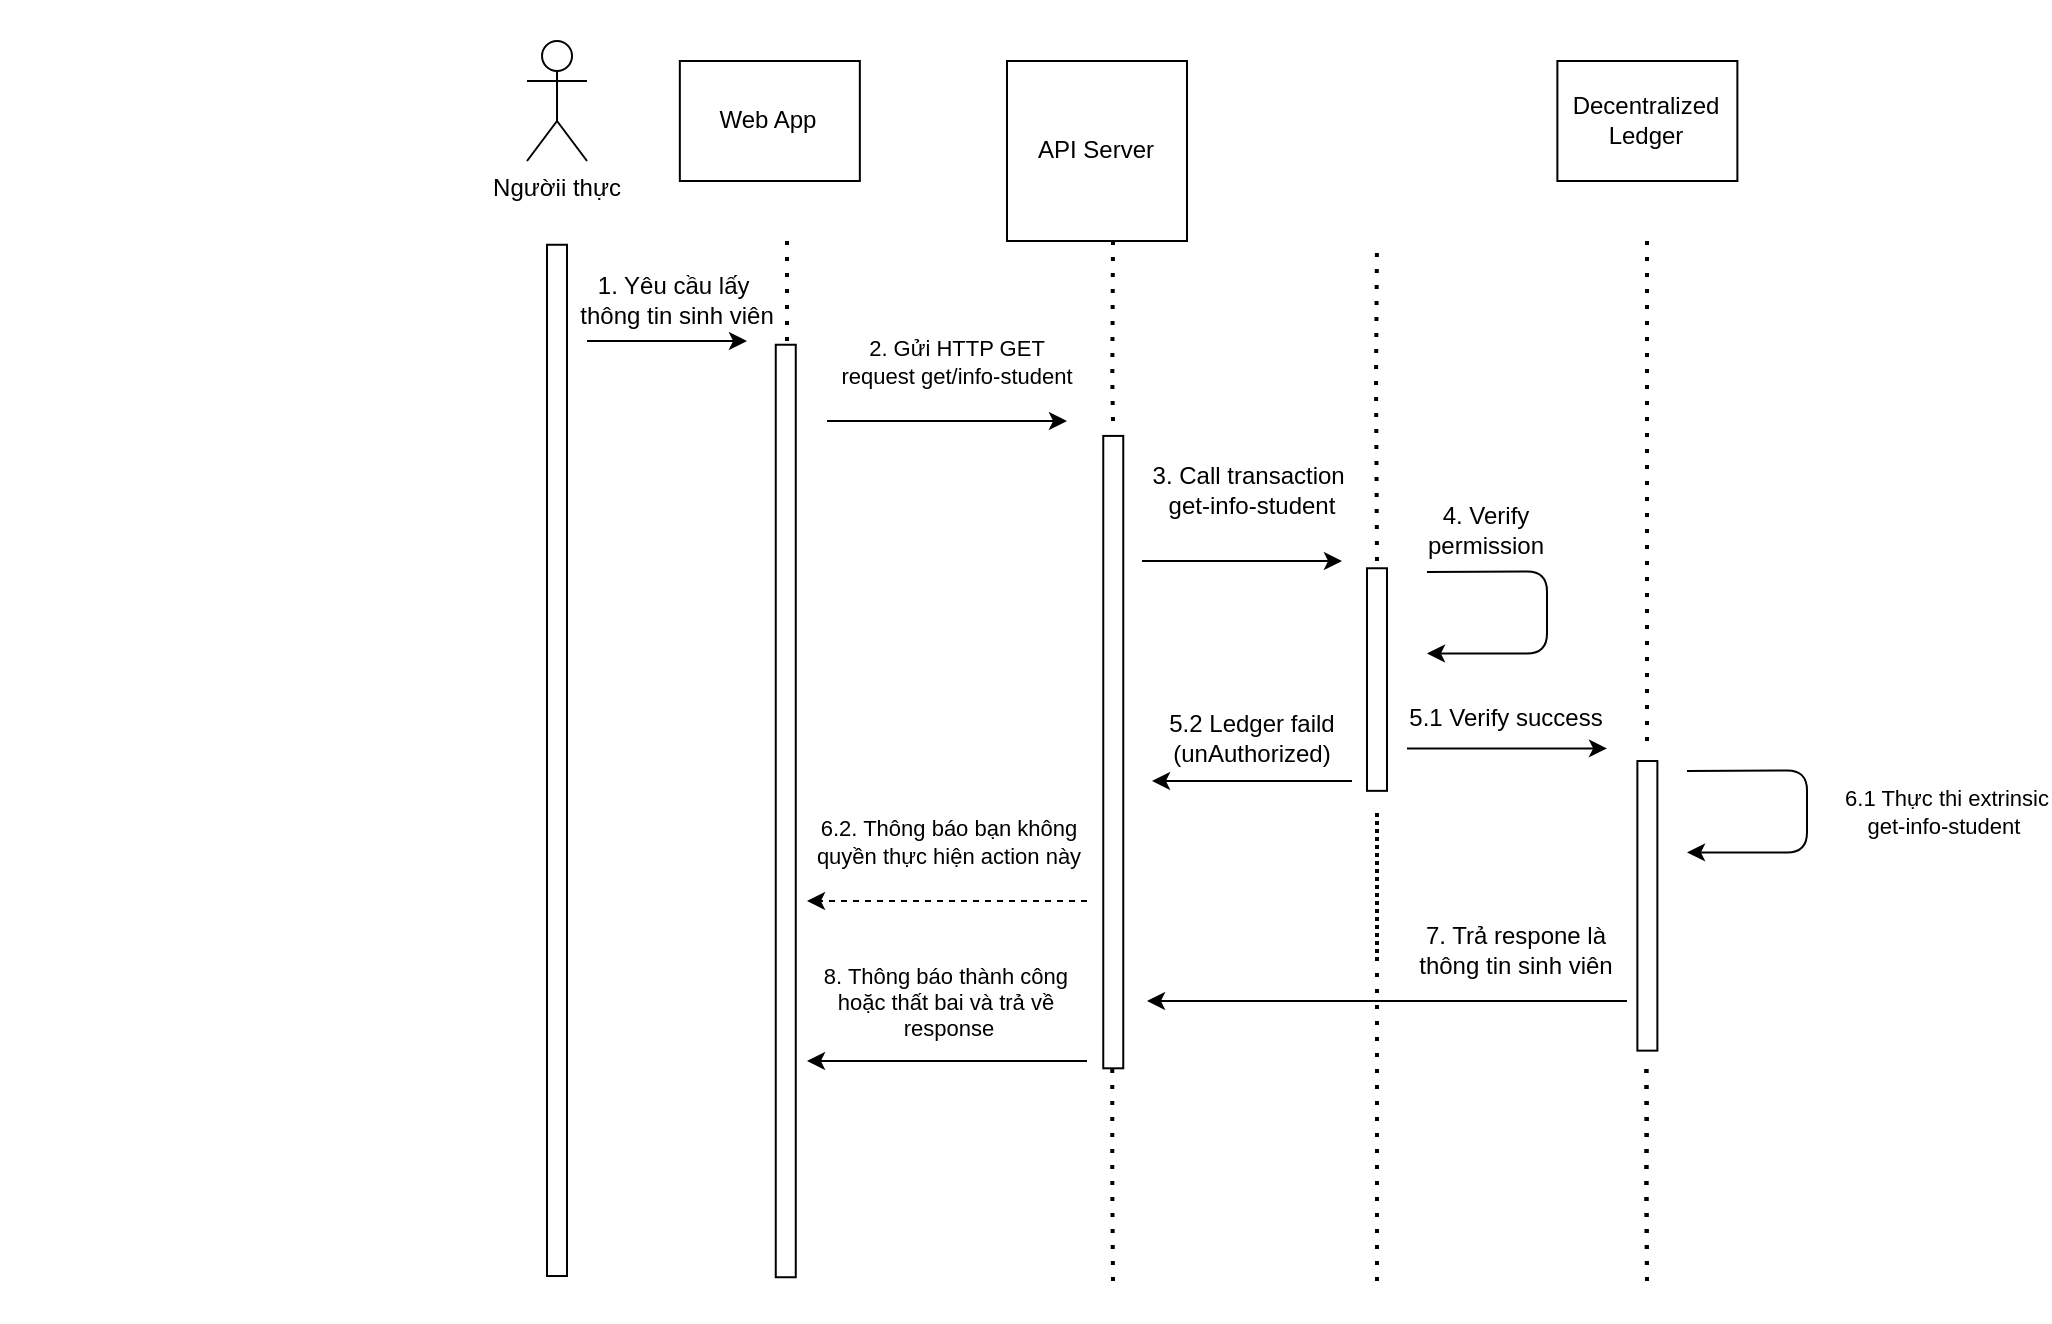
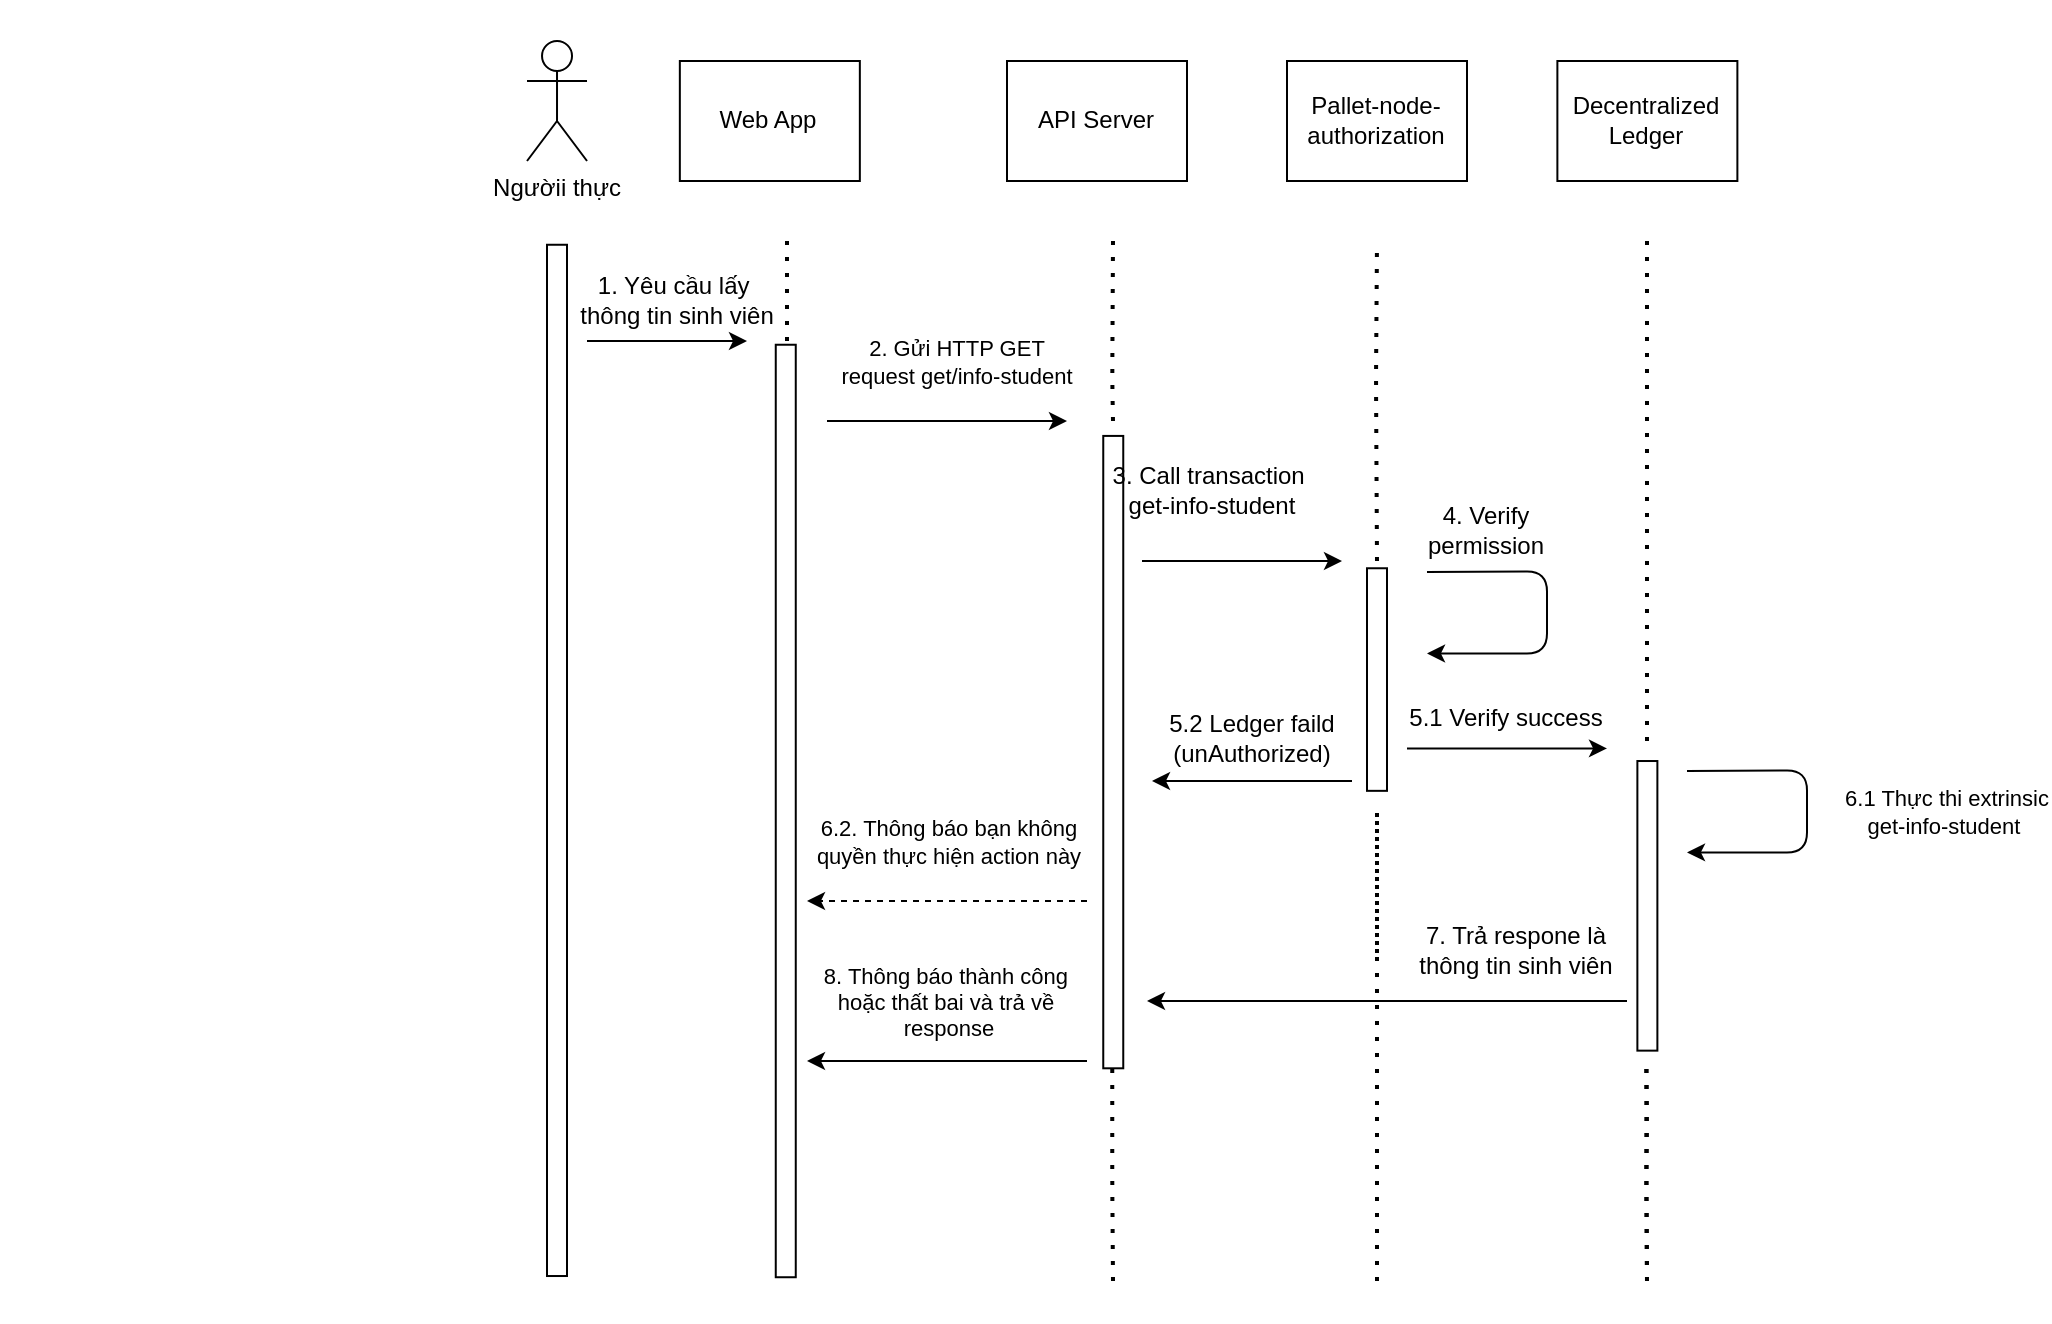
none -> (1377, 121)
(1097, 151) -> (1097, 121)
(1252, 491) -> (1212, 491)
